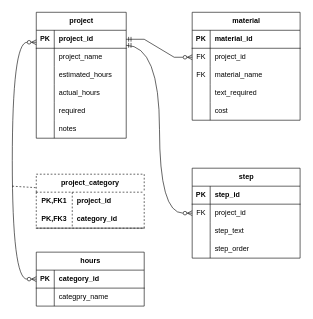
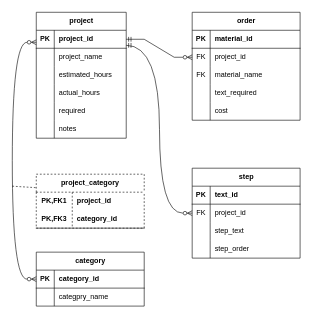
(247, 21) -> (247, 21)
(228, 195) -> (228, 195)
(91, 261) -> (91, 261)
